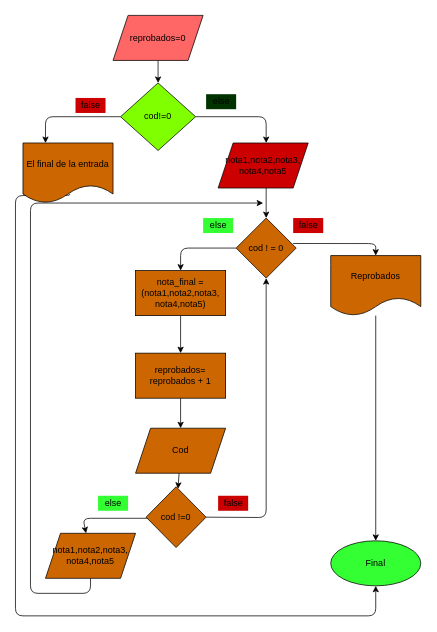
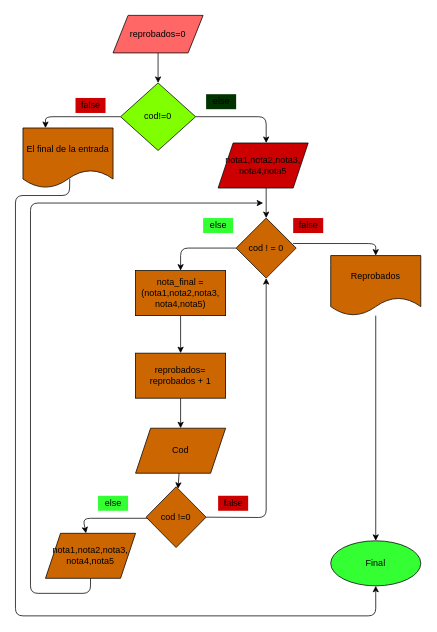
(158, 38) -> (158, 34)
(68, 173) -> (68, 158)
